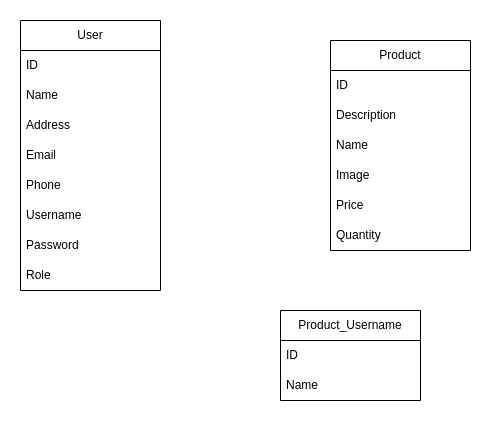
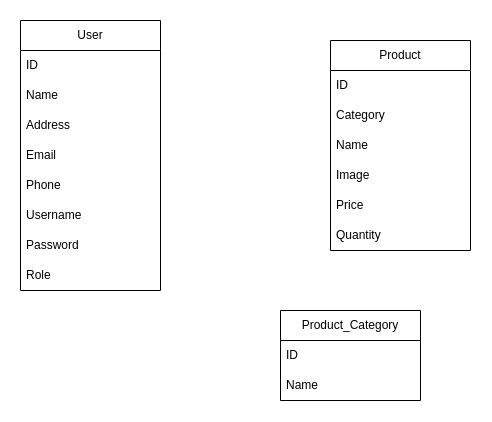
(370, 116) -> (363, 116)
(351, 326) -> (351, 326)
